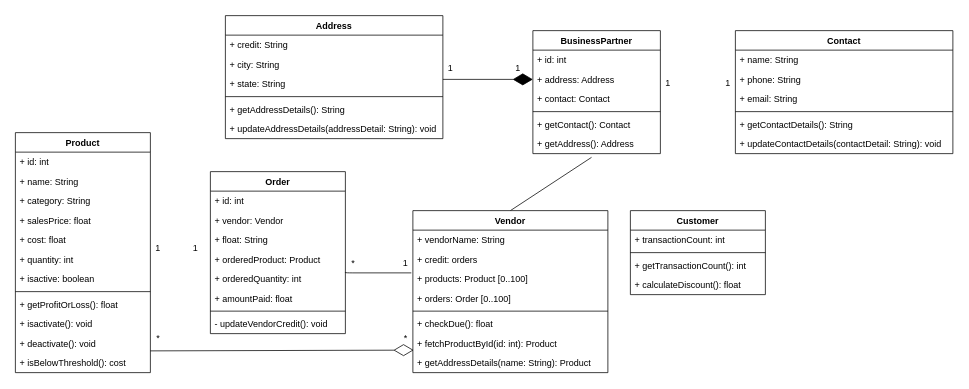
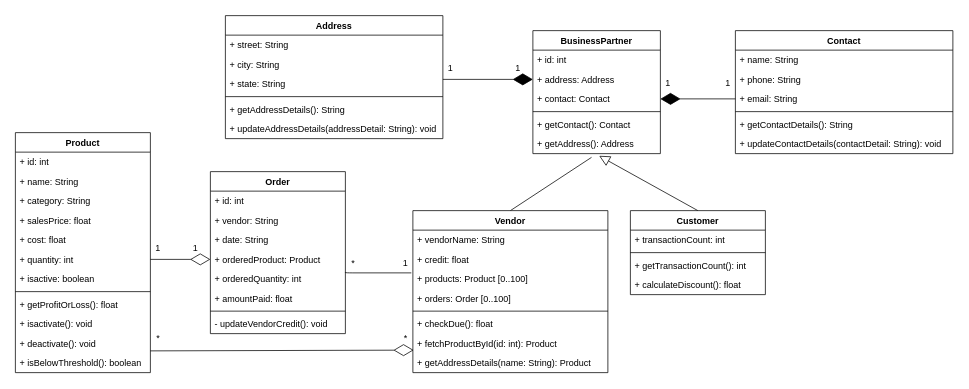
(264, 45) -> (265, 45)
none -> (681, 99)
none -> (653, 186)
(251, 221) -> (250, 221)
(246, 240) -> (245, 240)
none -> (172, 259)
(453, 260) -> (449, 260)
(78, 363) -> (84, 363)
